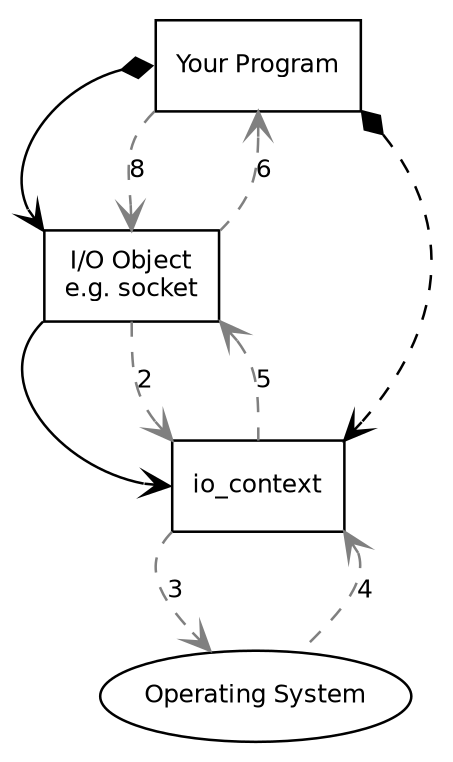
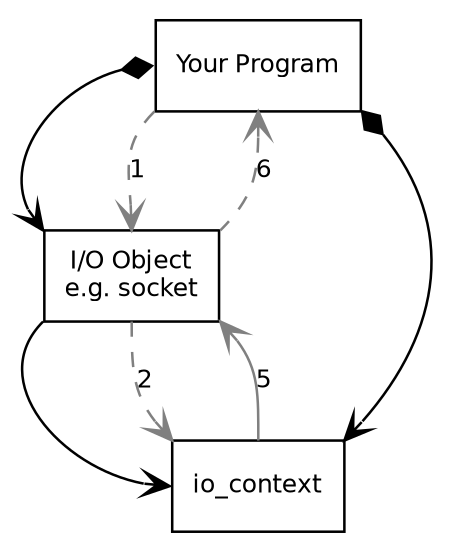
(138, 171) -> (138, 171)
(430, 281) -> (430, 281)
(256, 388) -> (256, 388)
(256, 696) -> none
